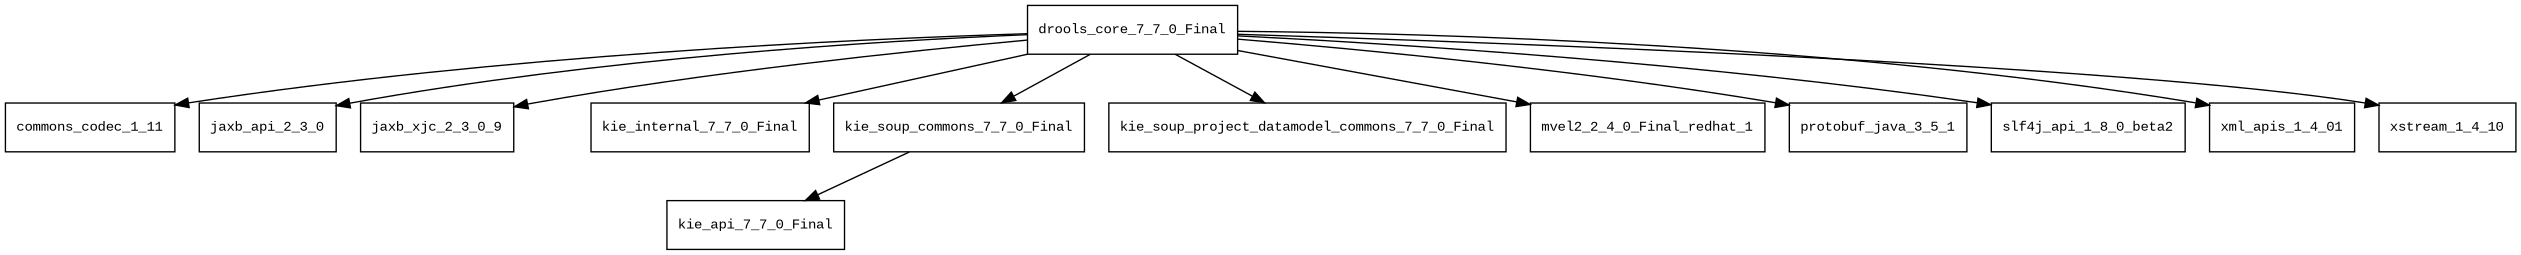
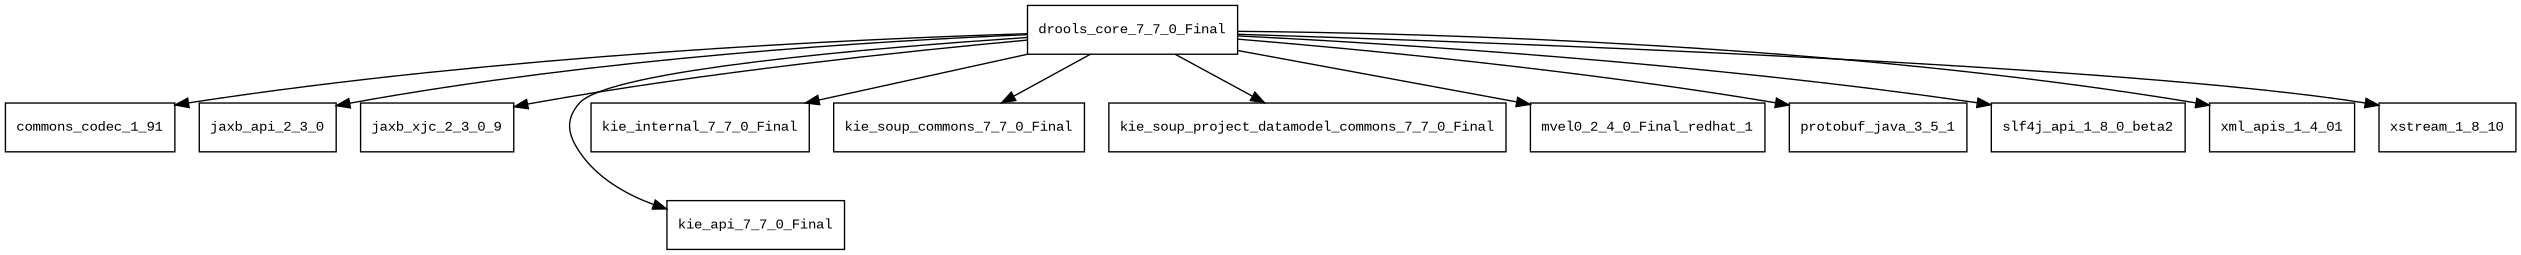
(90, 127) -> (90, 127)
(1648, 127) -> (1648, 127)
(2447, 127) -> (2447, 127)
(864, 173) -> (728, 66)
